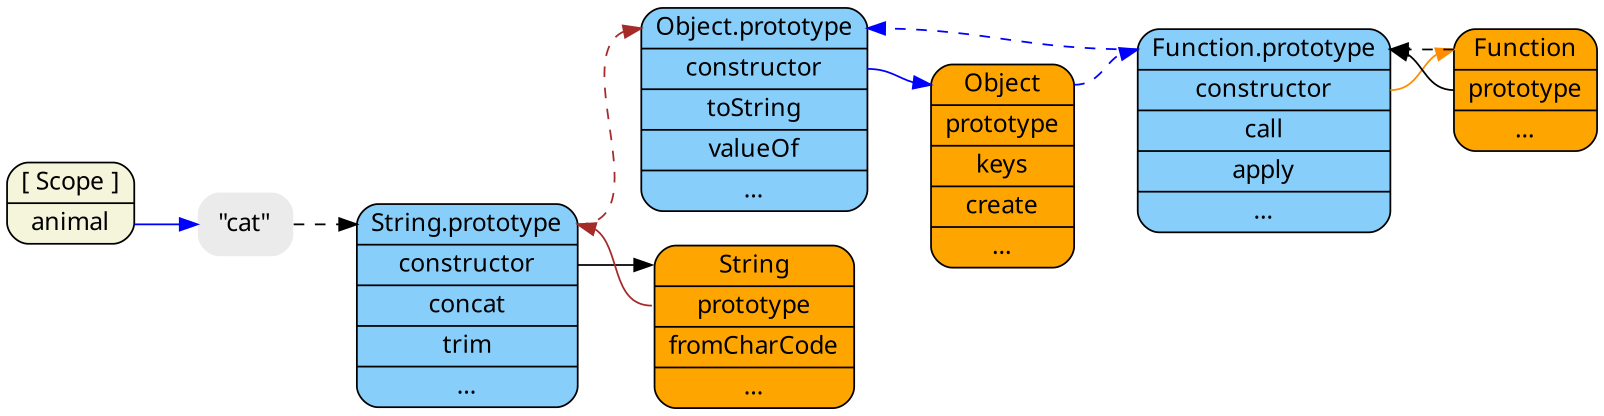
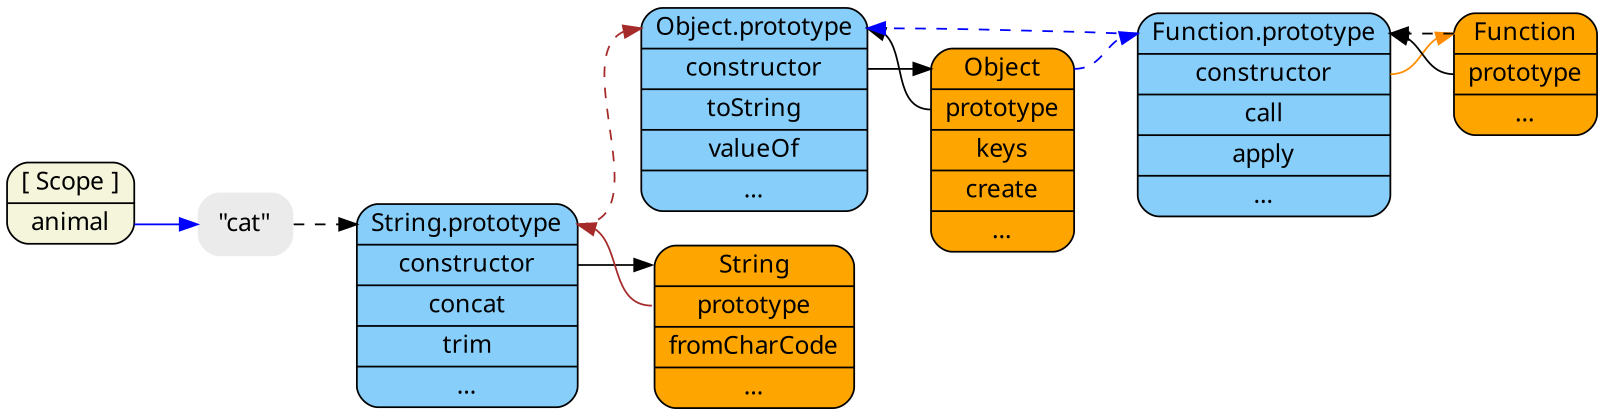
(891, 73) -> (888, 69)
none -> (902, 80)
